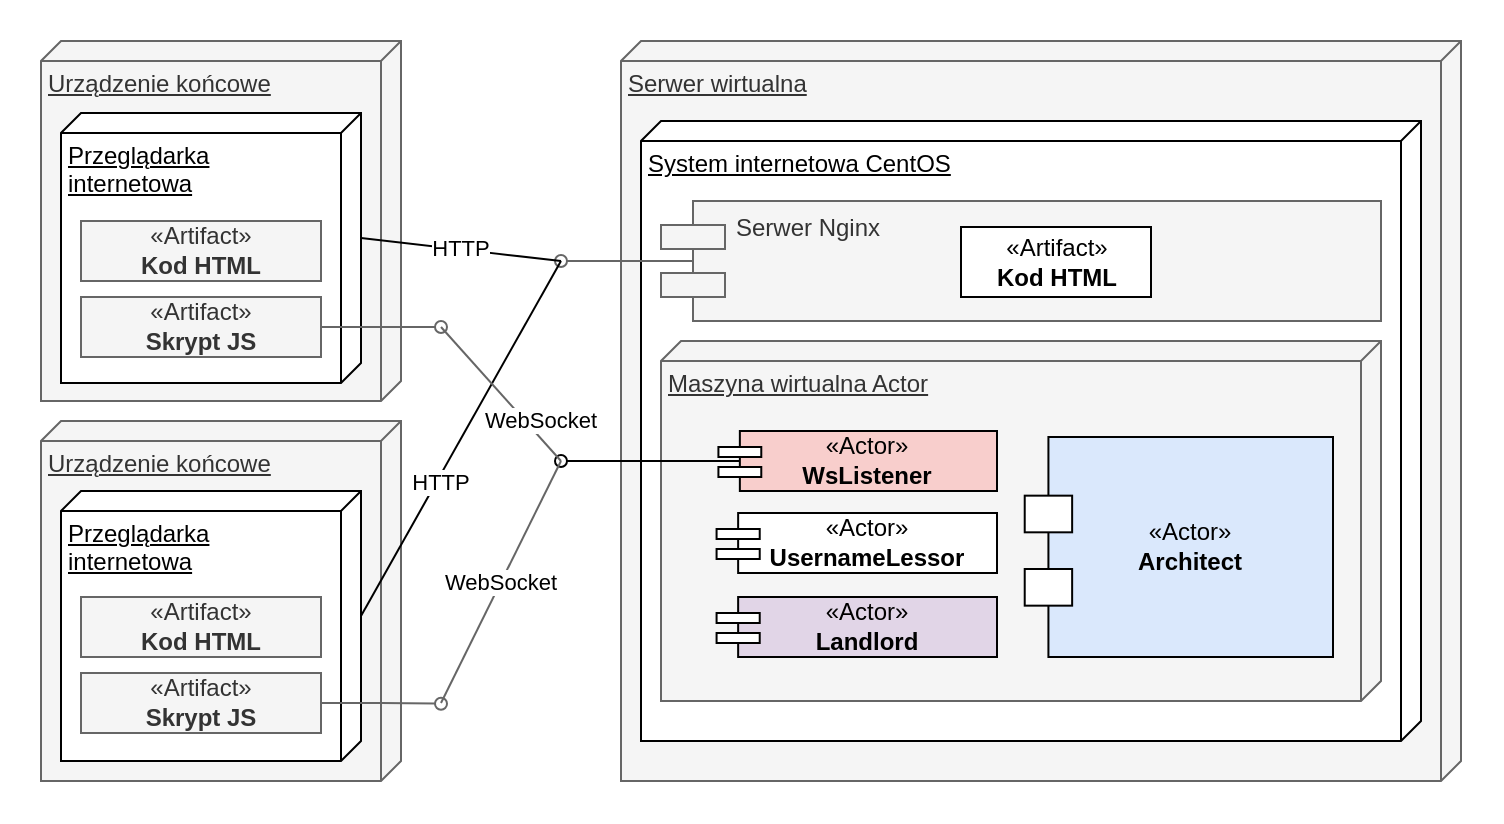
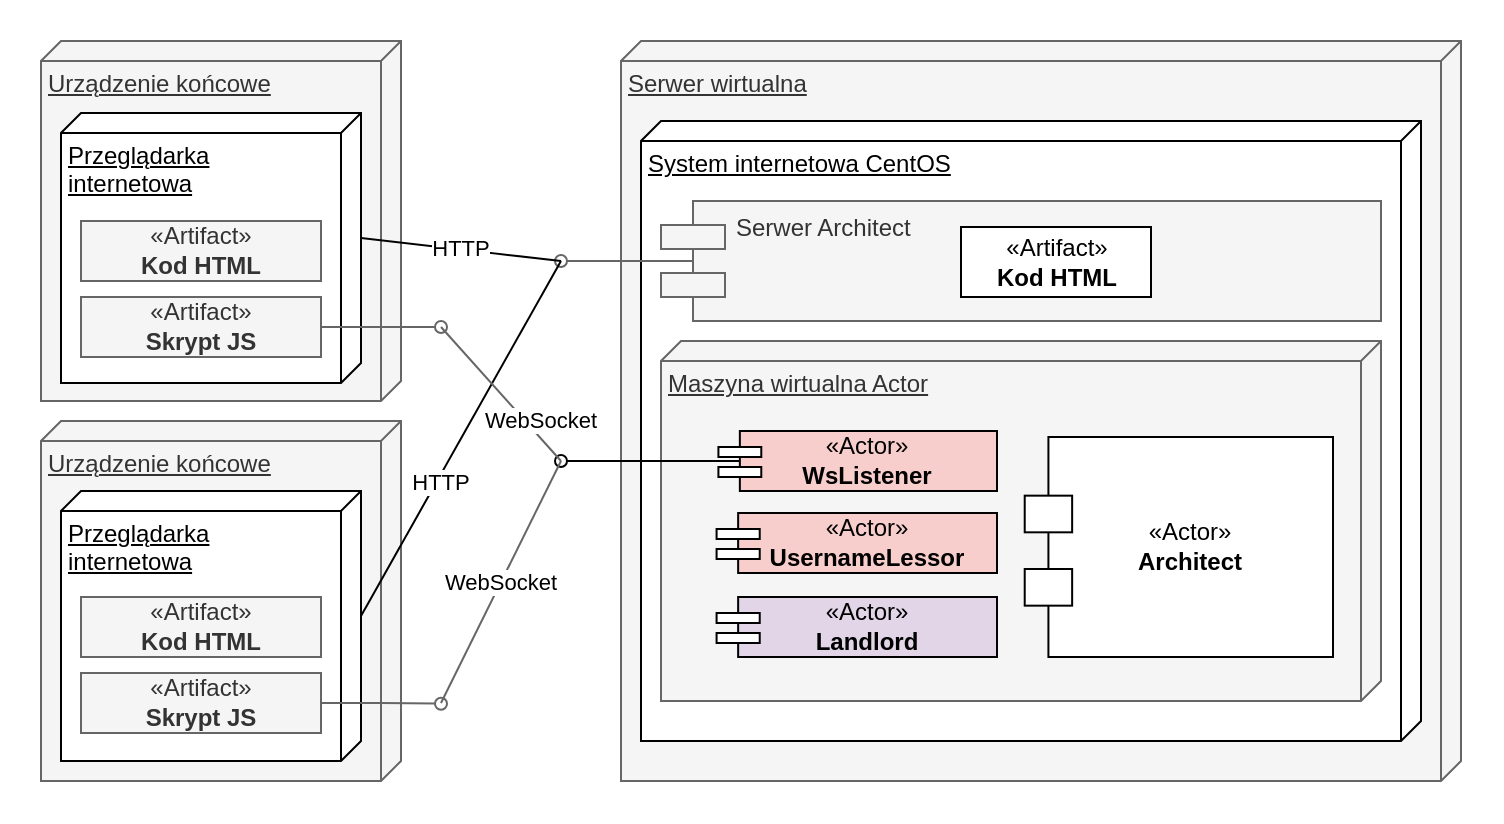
(810, 228) -> (837, 228)
(868, 543) -> (868, 543)
(1191, 547) -> (1191, 547)
